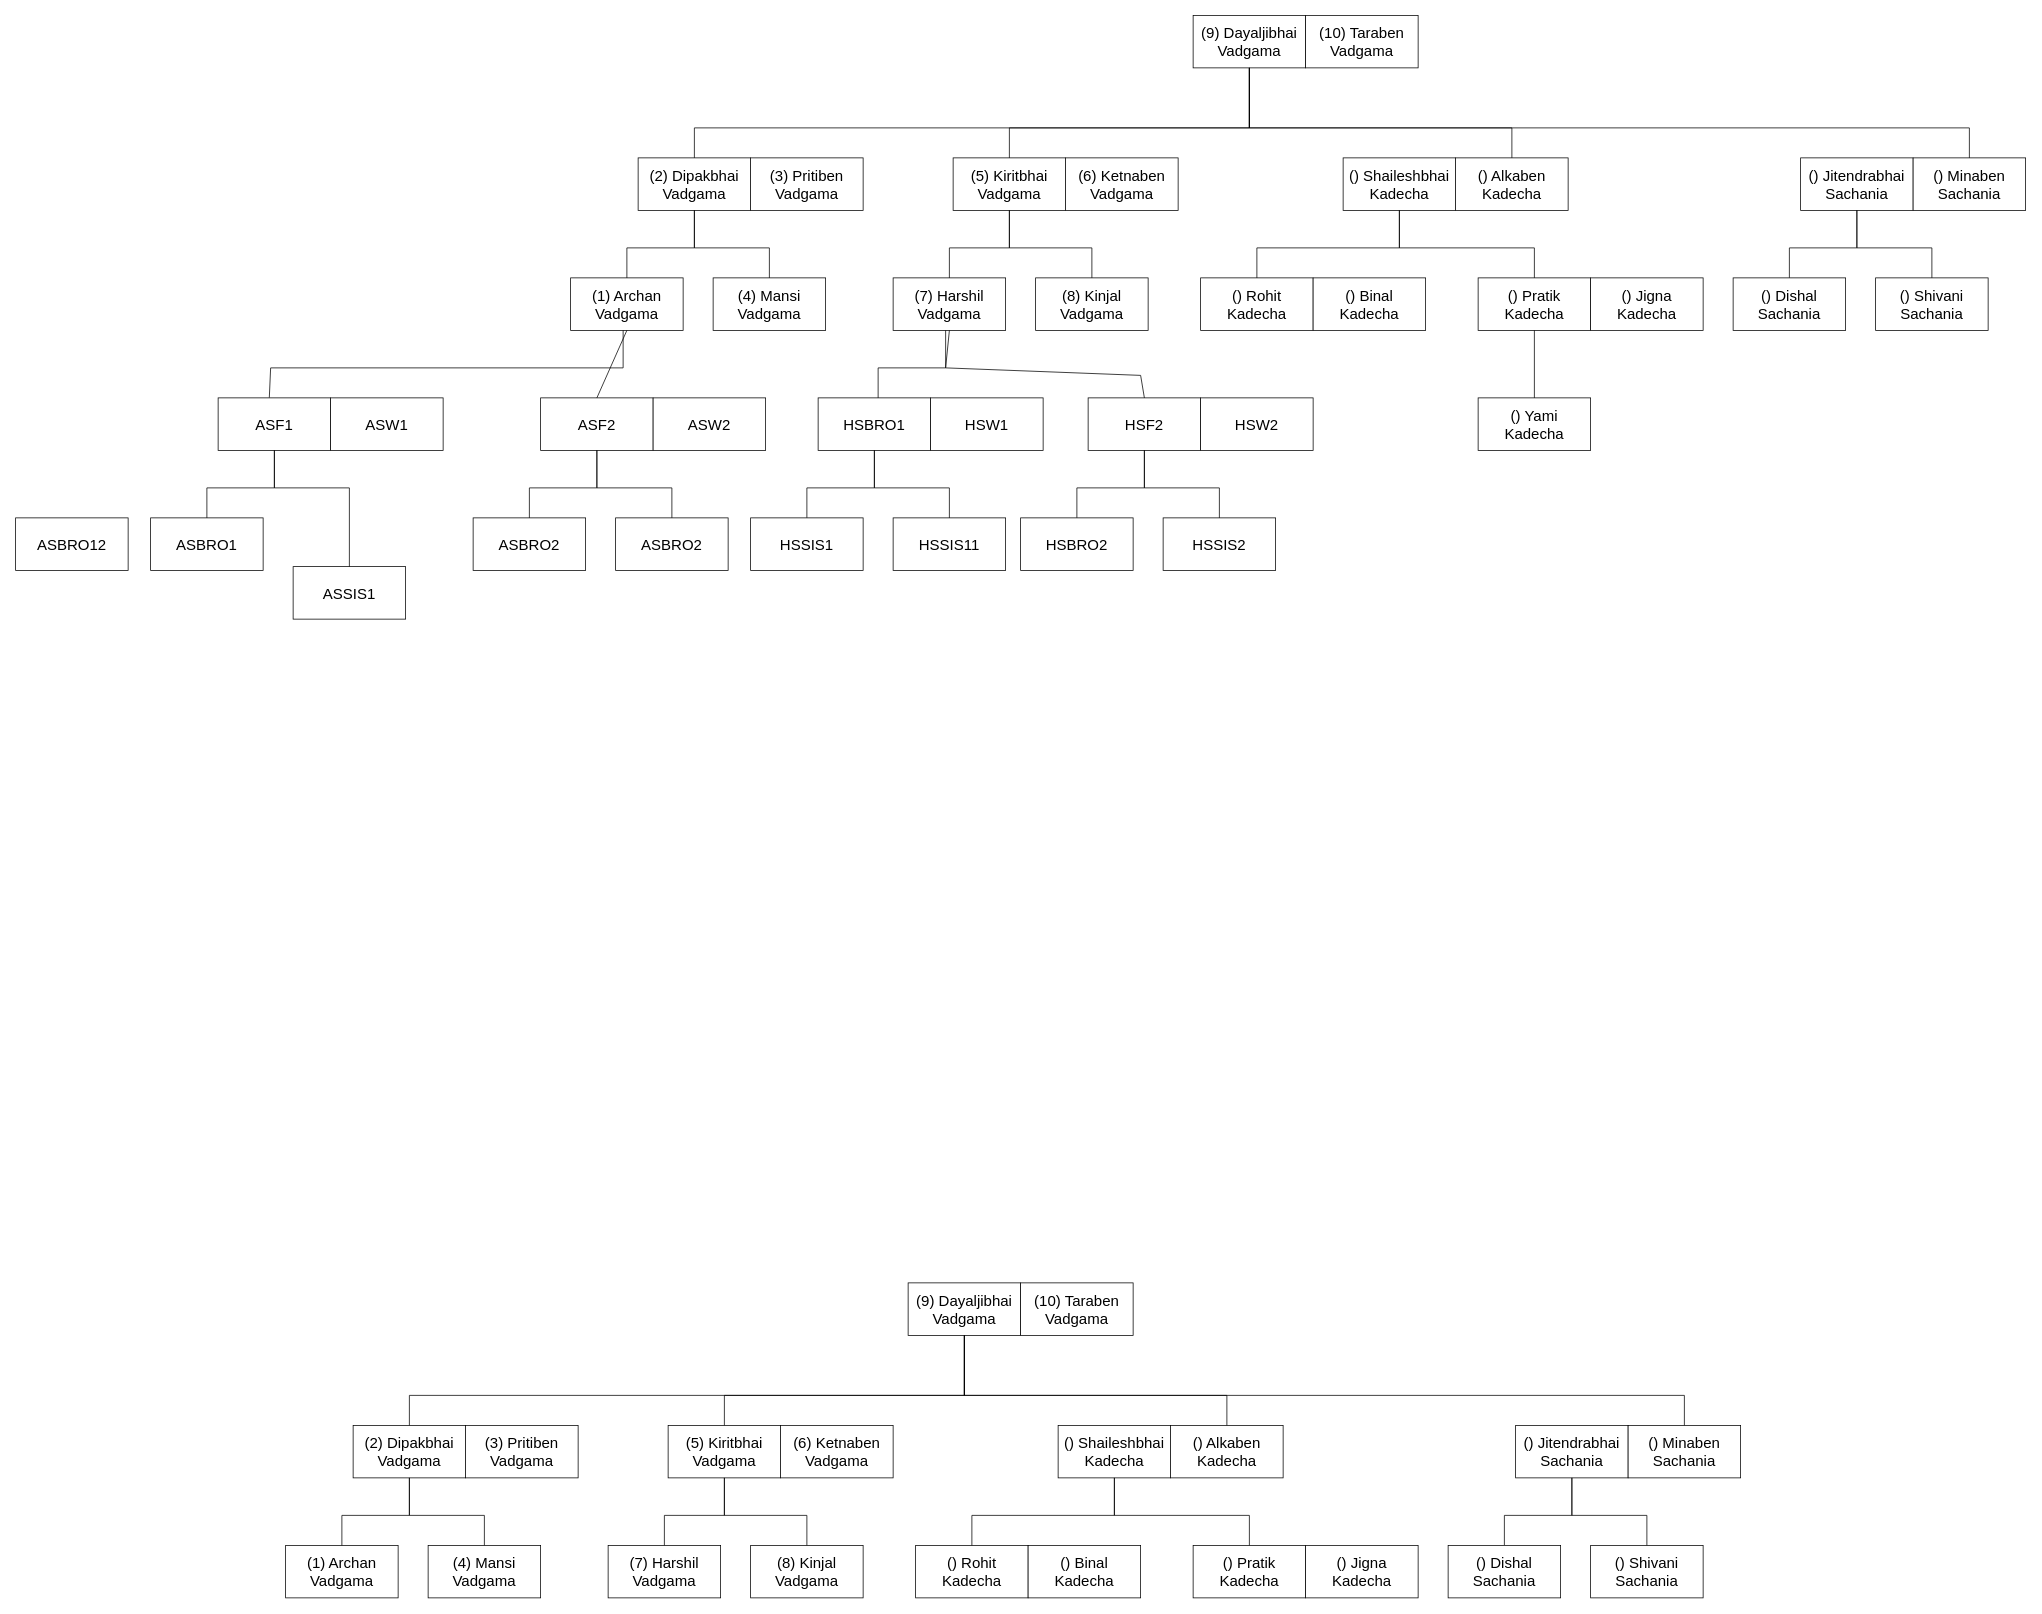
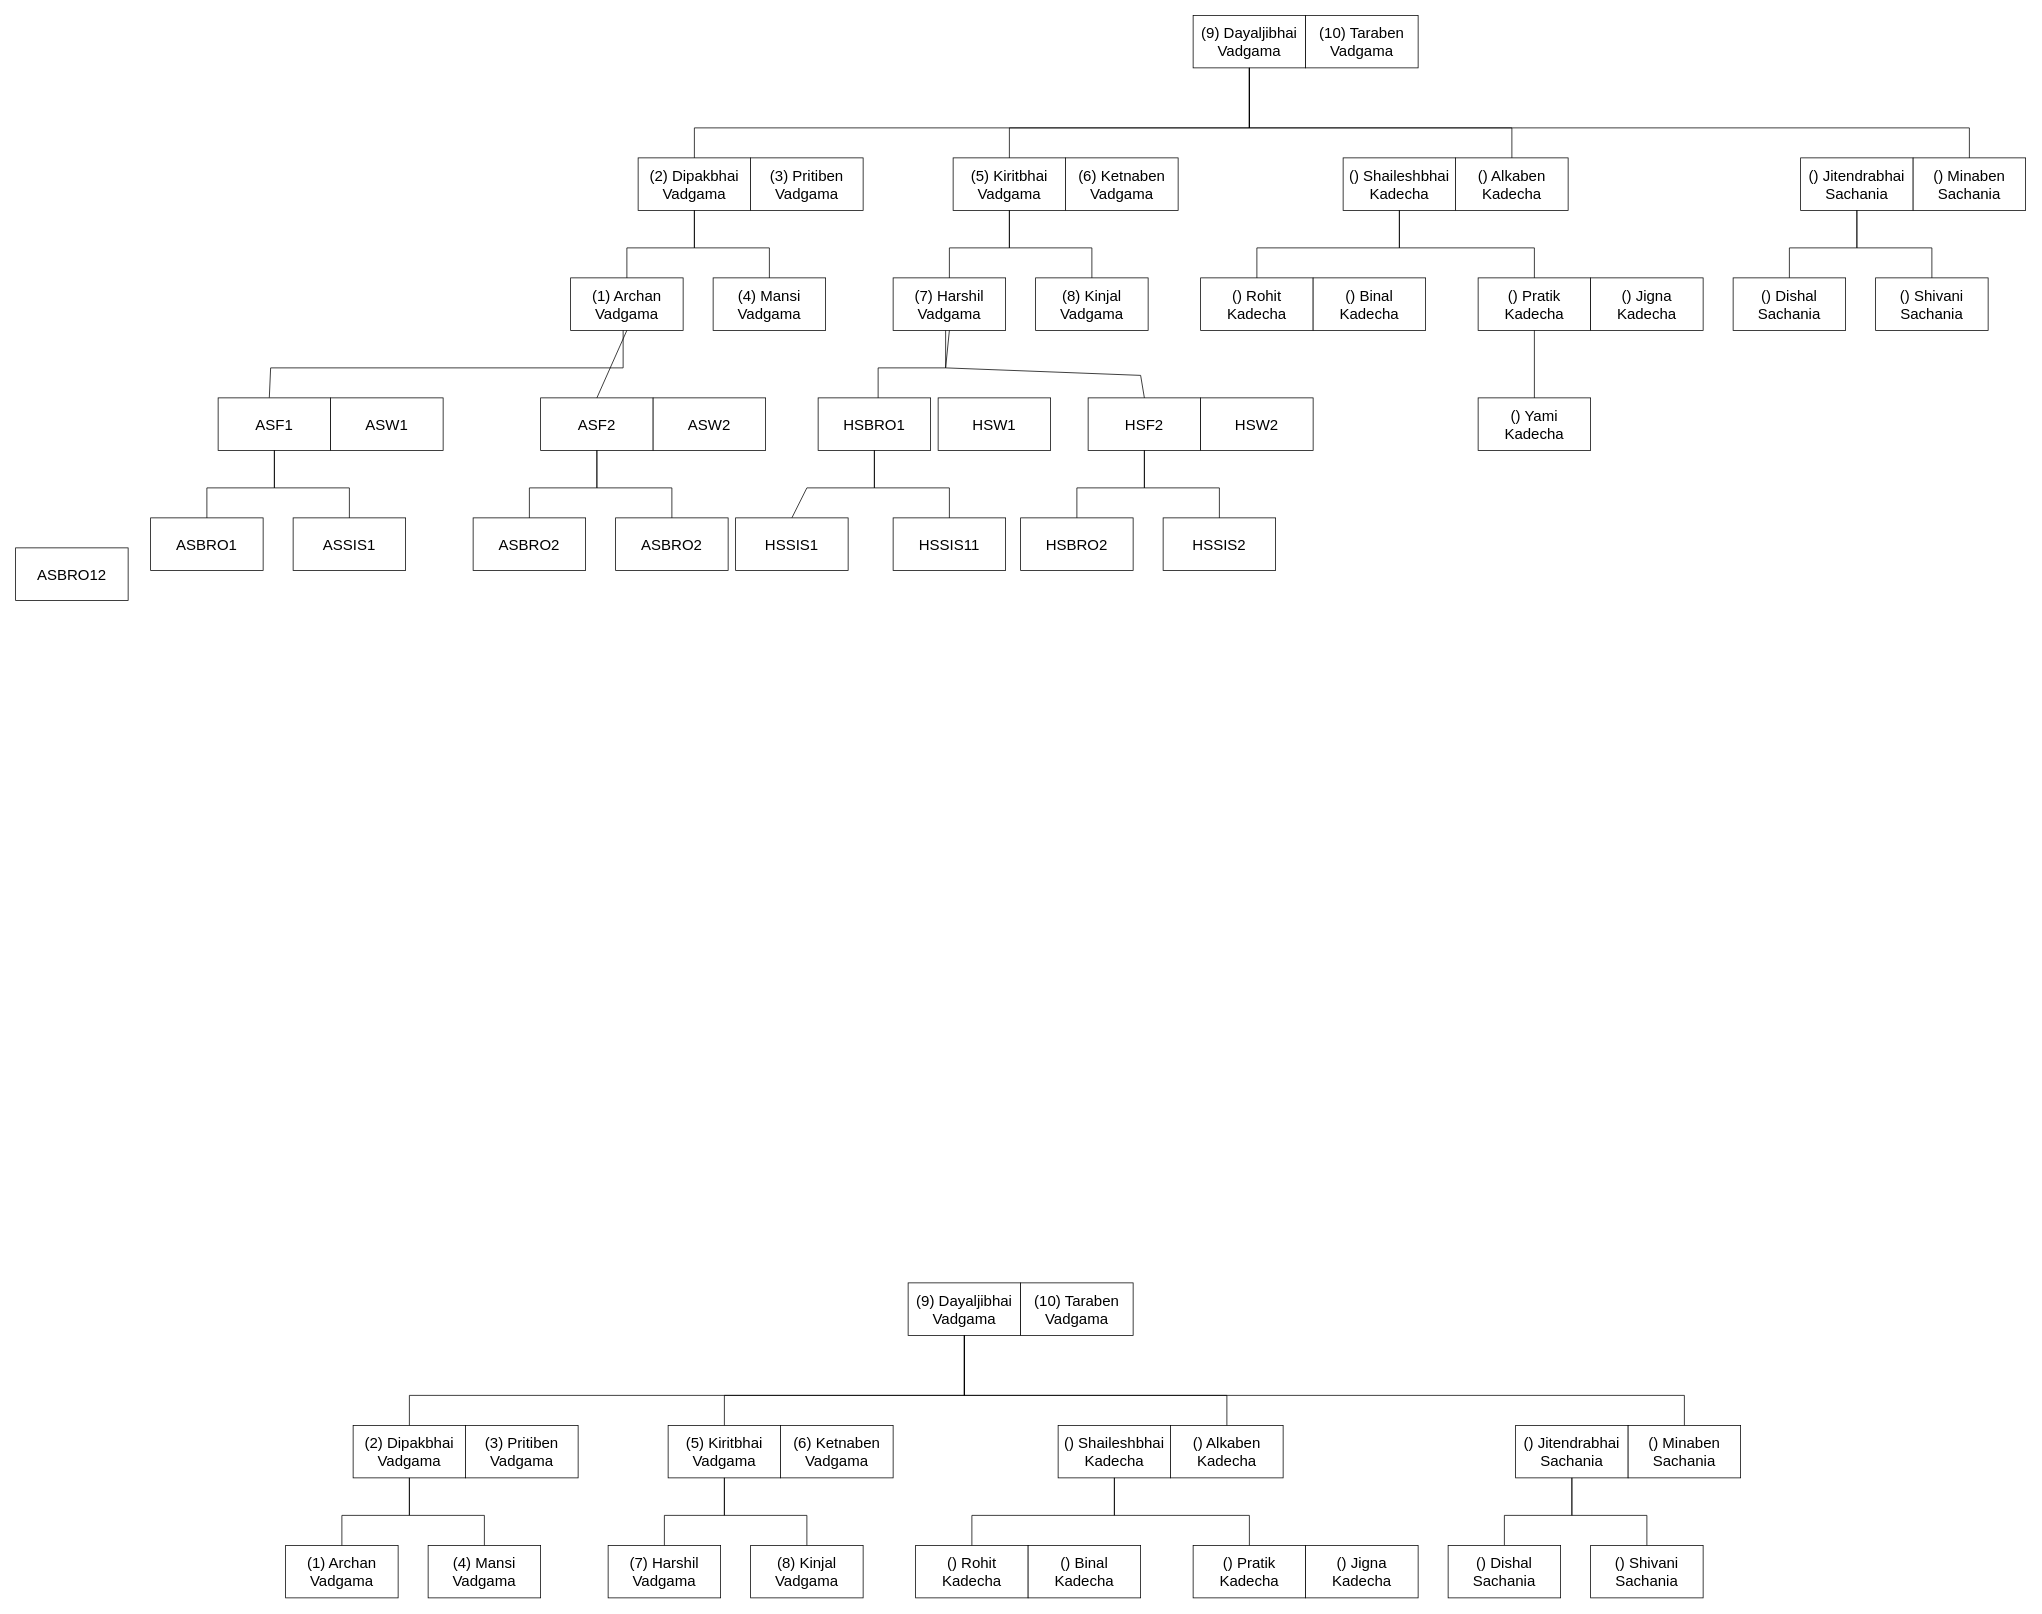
(987, 424) -> (994, 424)
(72, 544) -> (72, 574)
(807, 544) -> (792, 544)
(349, 593) -> (349, 544)
